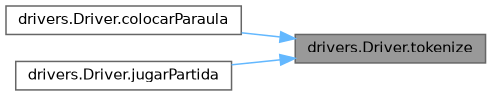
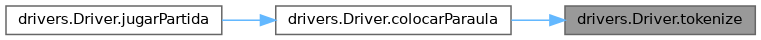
(256, 62) -> (241, 20)
